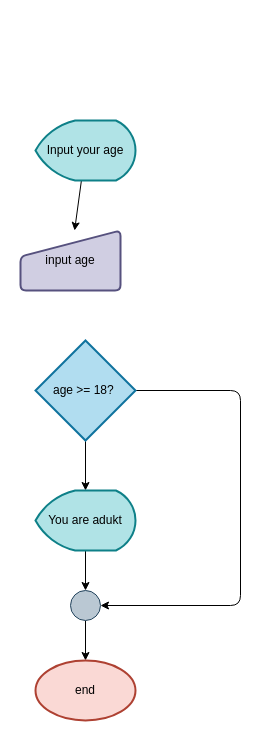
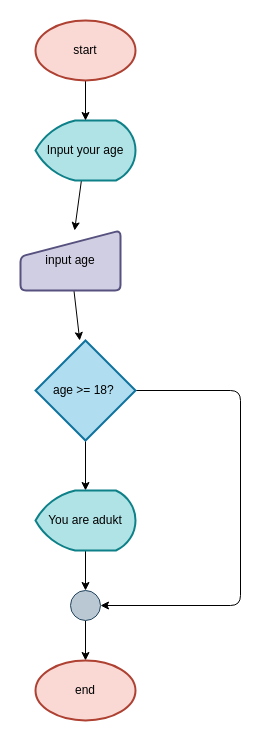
none -> (86, 51)
none -> (86, 97)
none -> (76, 312)
